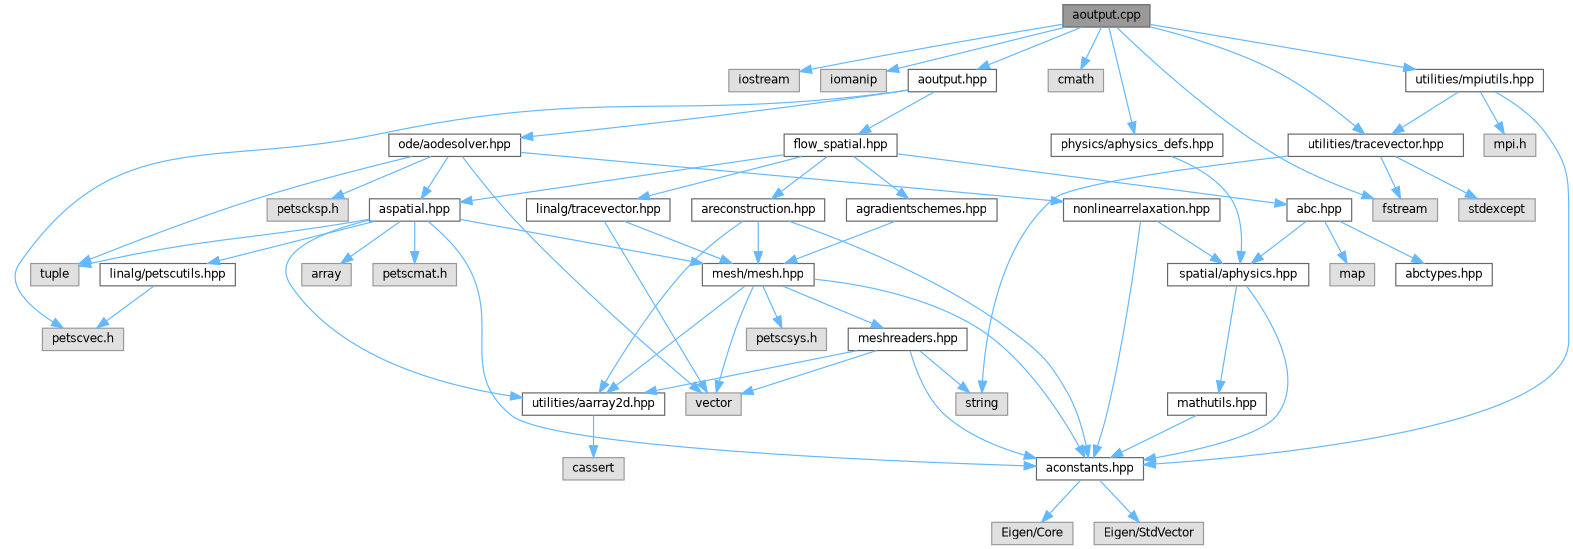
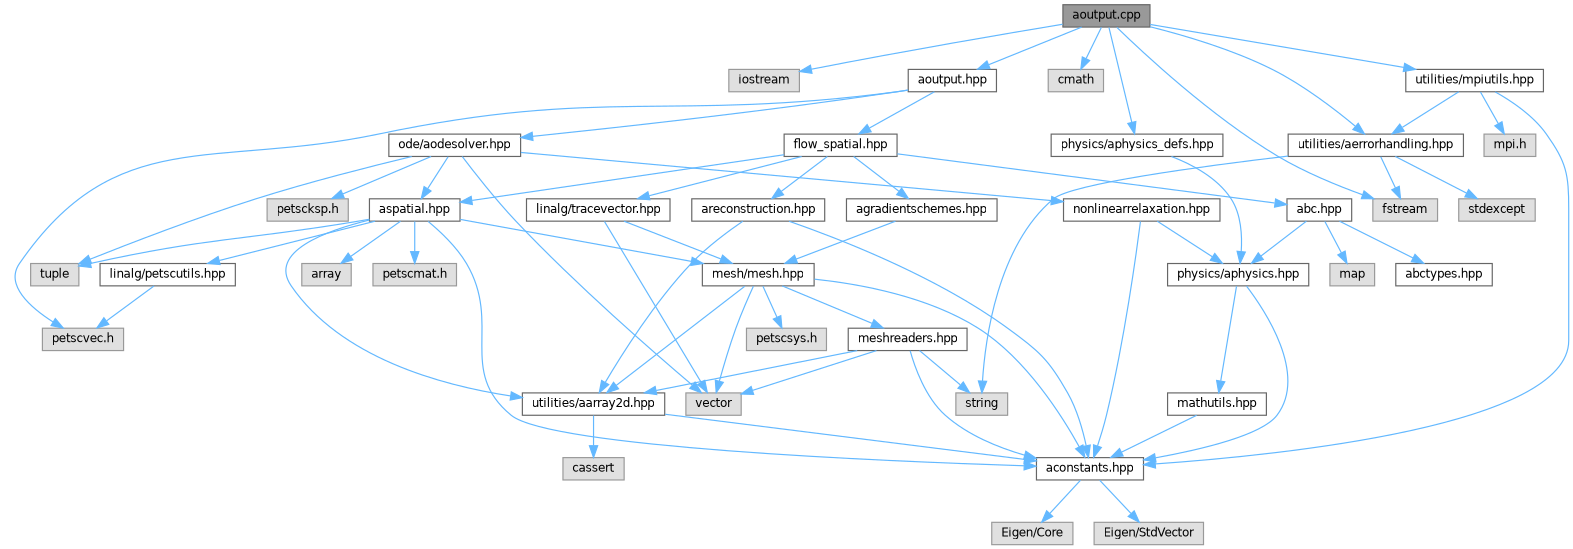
(854, 81) -> none
(1376, 145) -> (1376, 145)
(758, 237) -> none
(1238, 275) -> (1238, 275)
none -> (845, 437)
